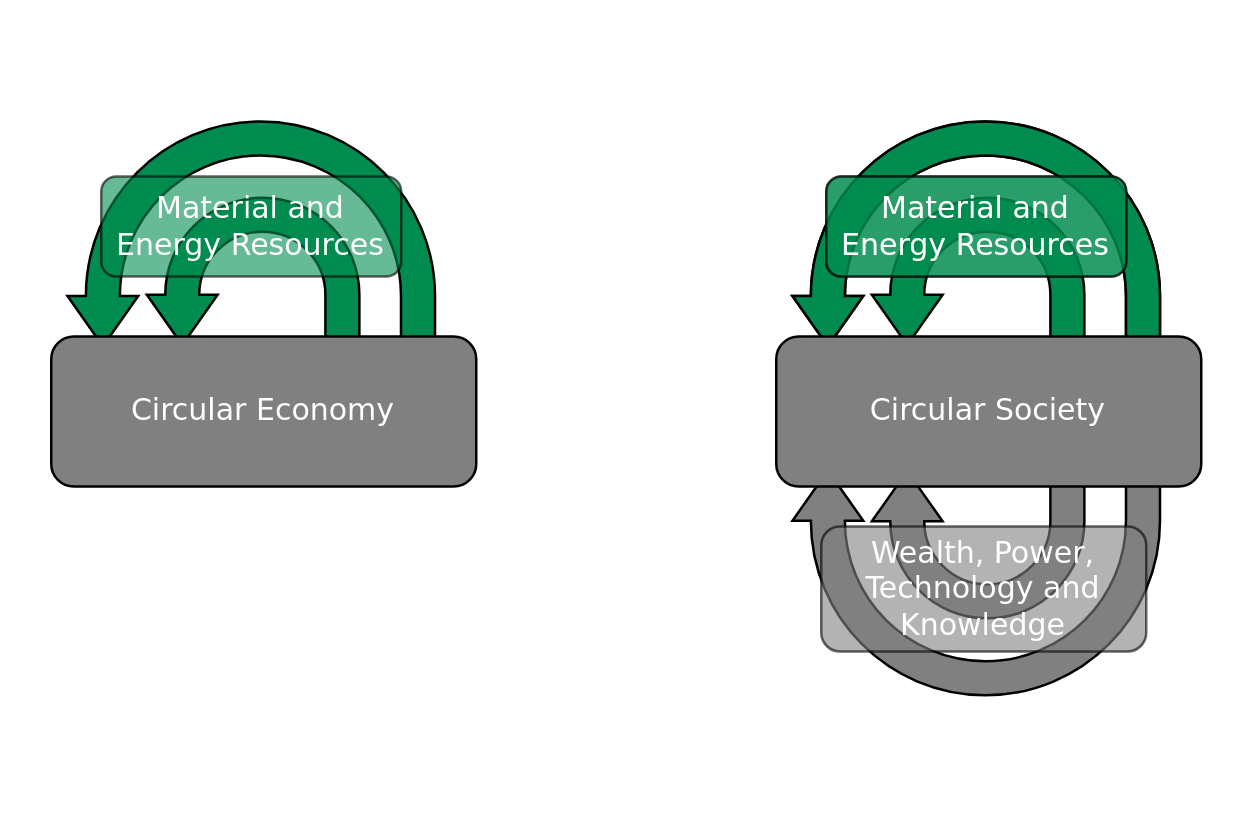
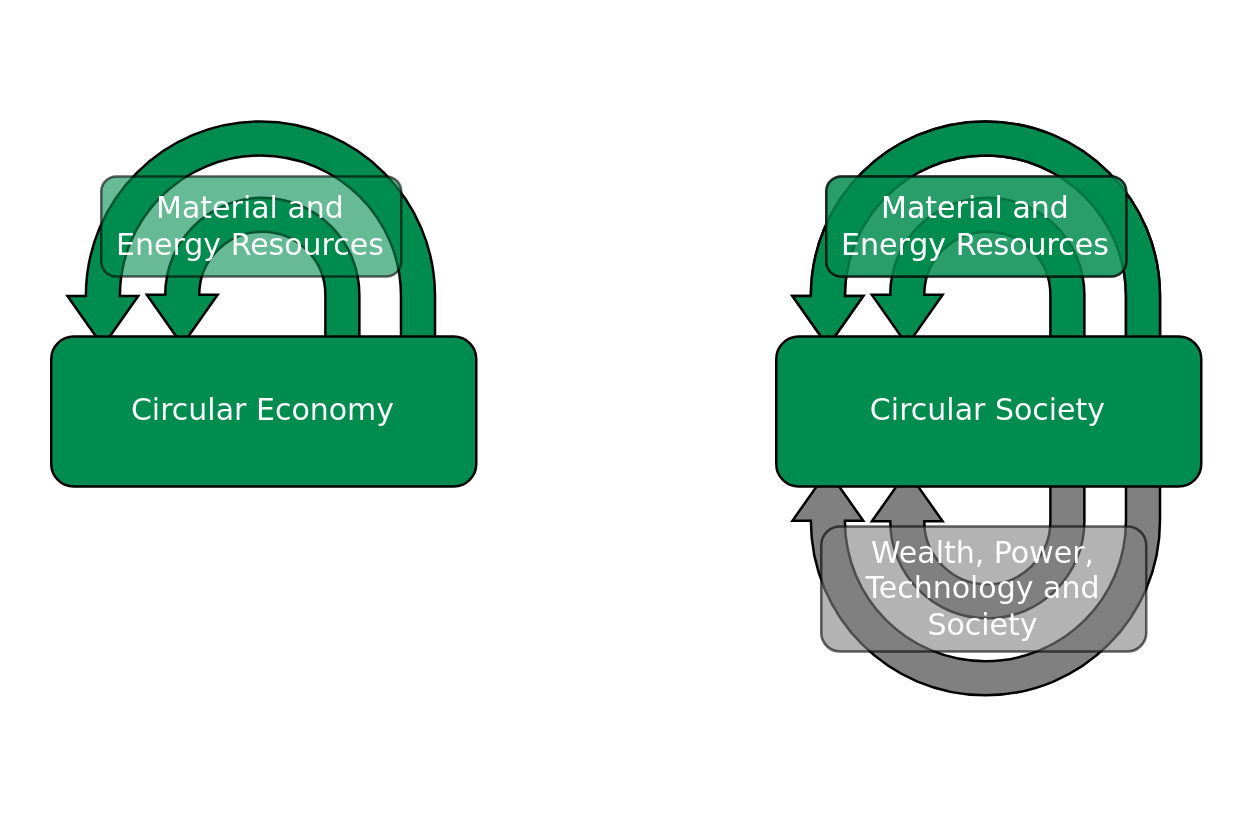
(264, 411) -> (264, 411)
(989, 411) -> (989, 411)
(984, 589) -> (984, 589)
